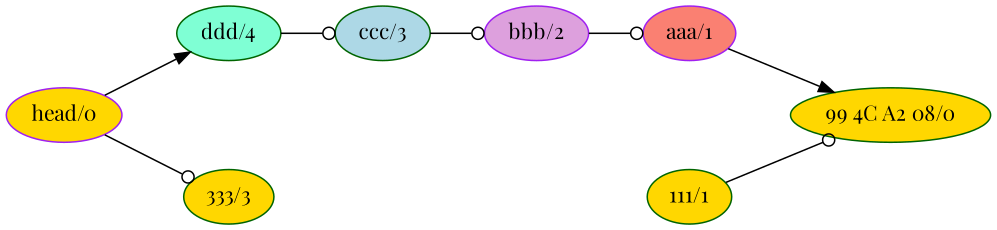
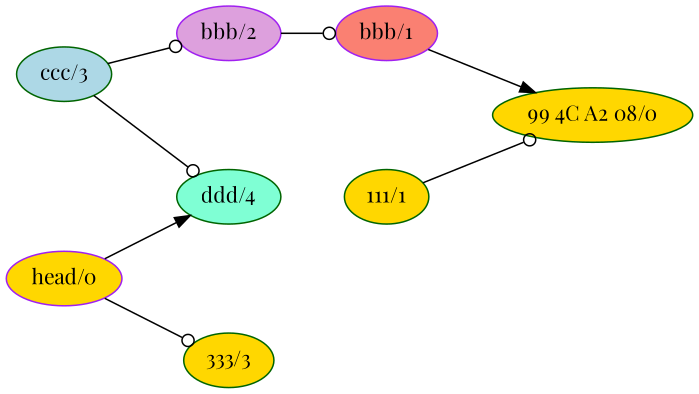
(302, 33) -> (141, 131)
(689, 33) -> (387, 33)
